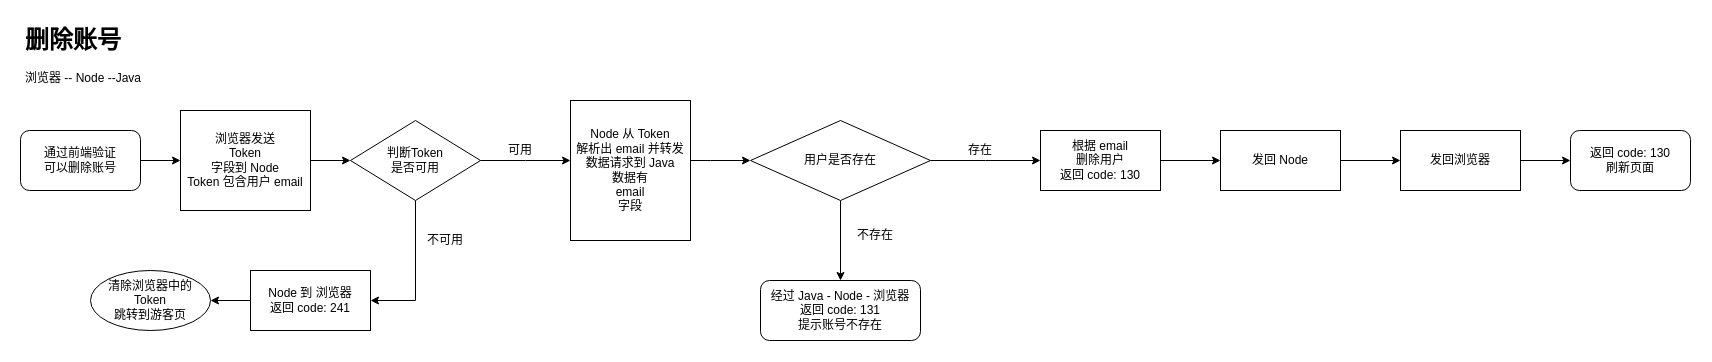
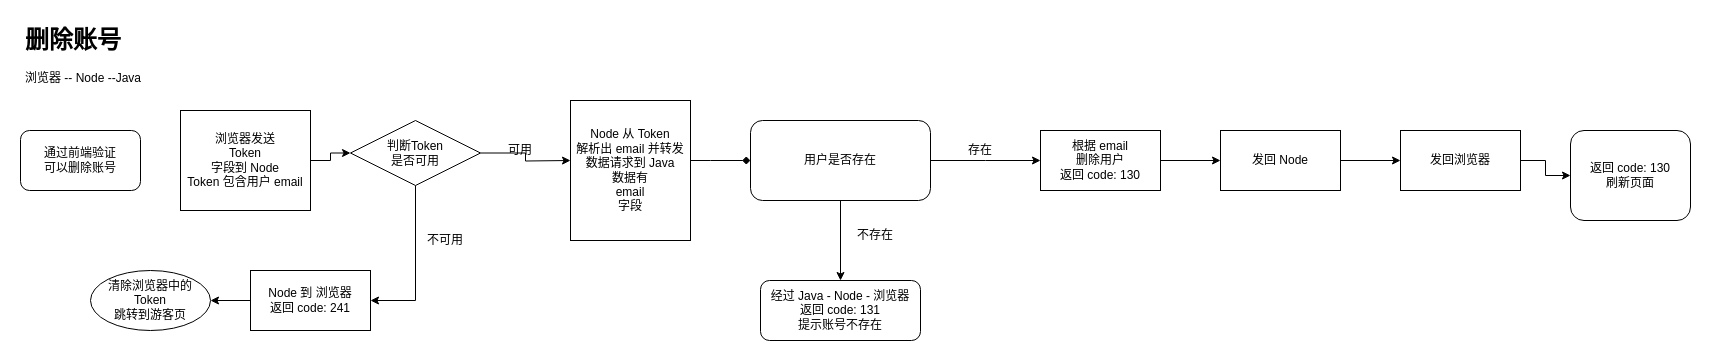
(157, 161) -> none
(416, 161) -> (416, 153)
(742, 161) -> (742, 161)
(841, 161) -> (841, 161)
(1631, 161) -> (1631, 176)
